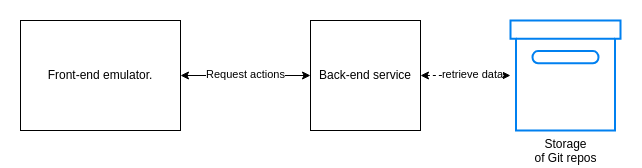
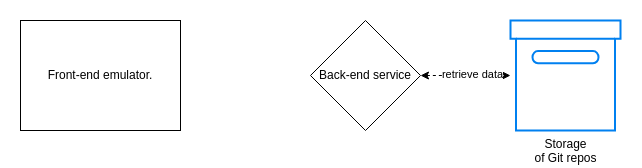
(245, 76) -> none
(366, 76) -> (366, 76)
